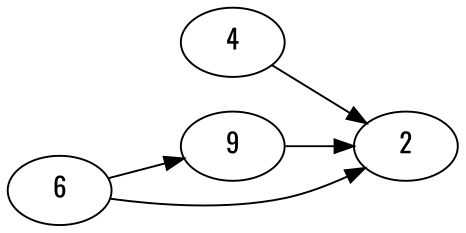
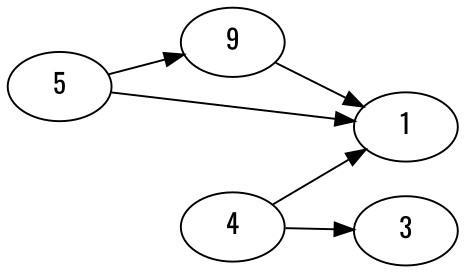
(406, 146) -> (406, 127)
(60, 190) -> (60, 87)
none -> (406, 231)
